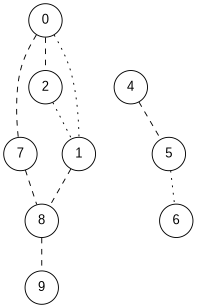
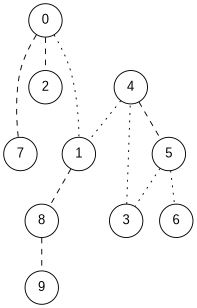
(62, 121) -> (105, 121)
(31, 187) -> none
none -> (126, 221)
